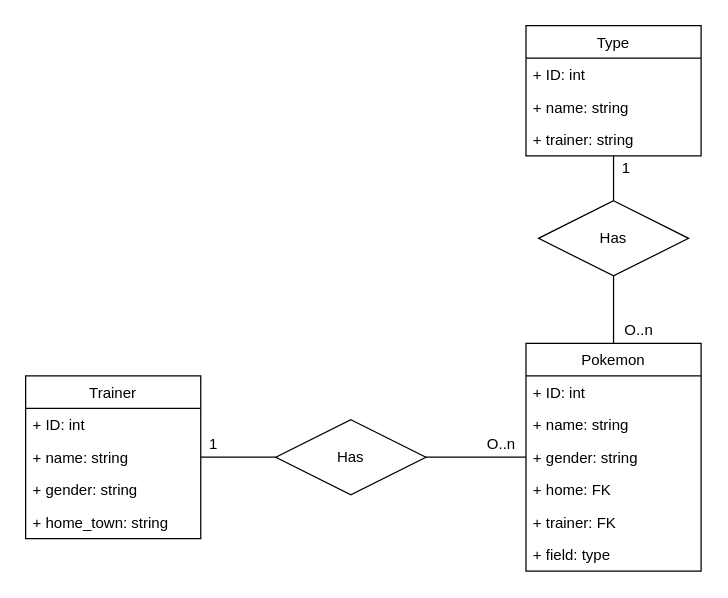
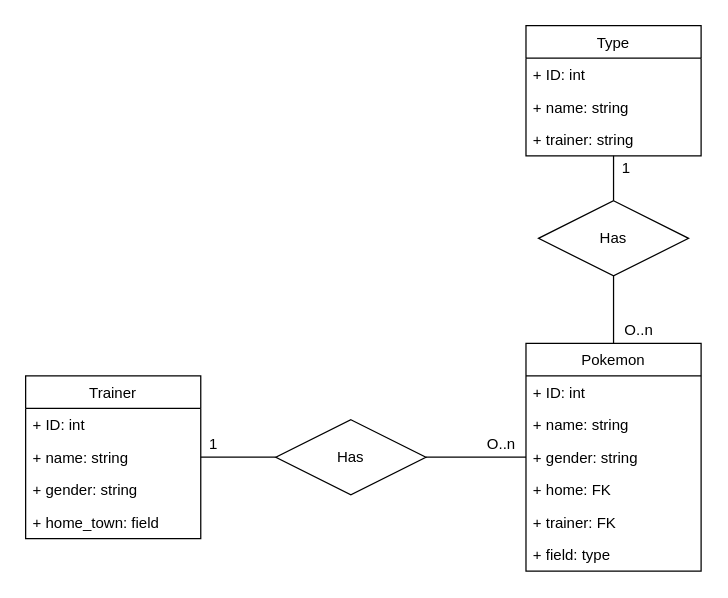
(105, 523) -> (98, 523)
